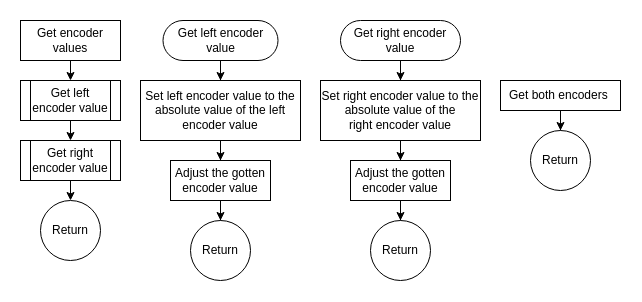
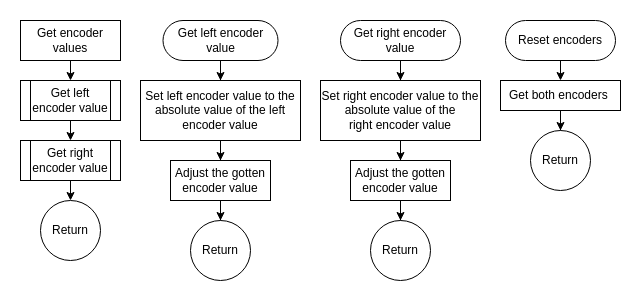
none -> (561, 41)
none -> (561, 67)
